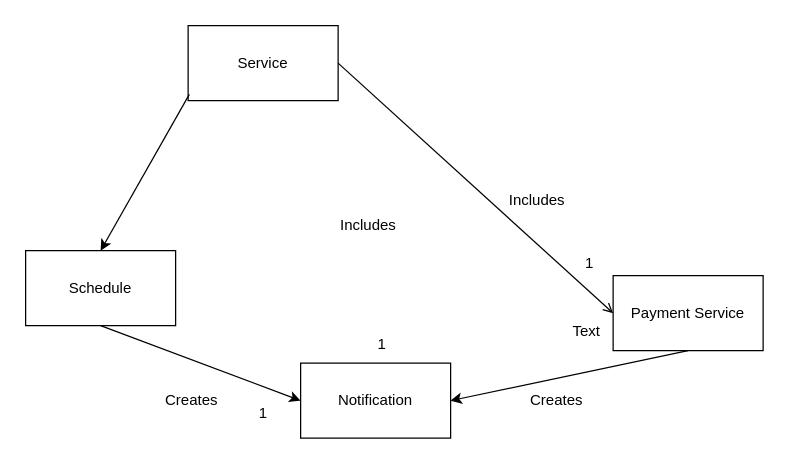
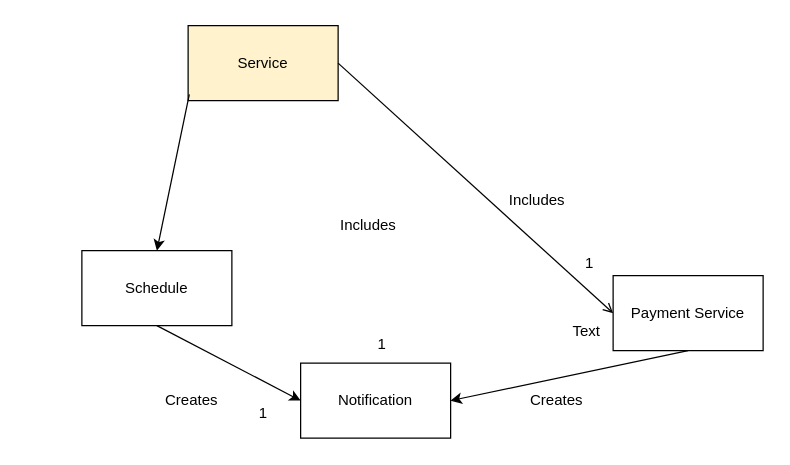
(263, 63) -> (263, 63)
(101, 288) -> (157, 288)
